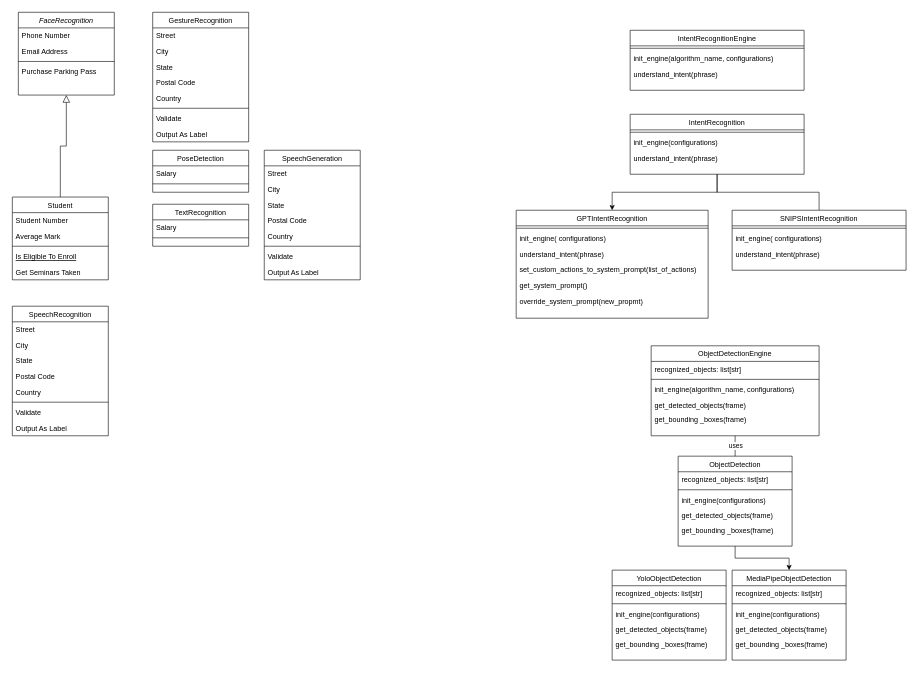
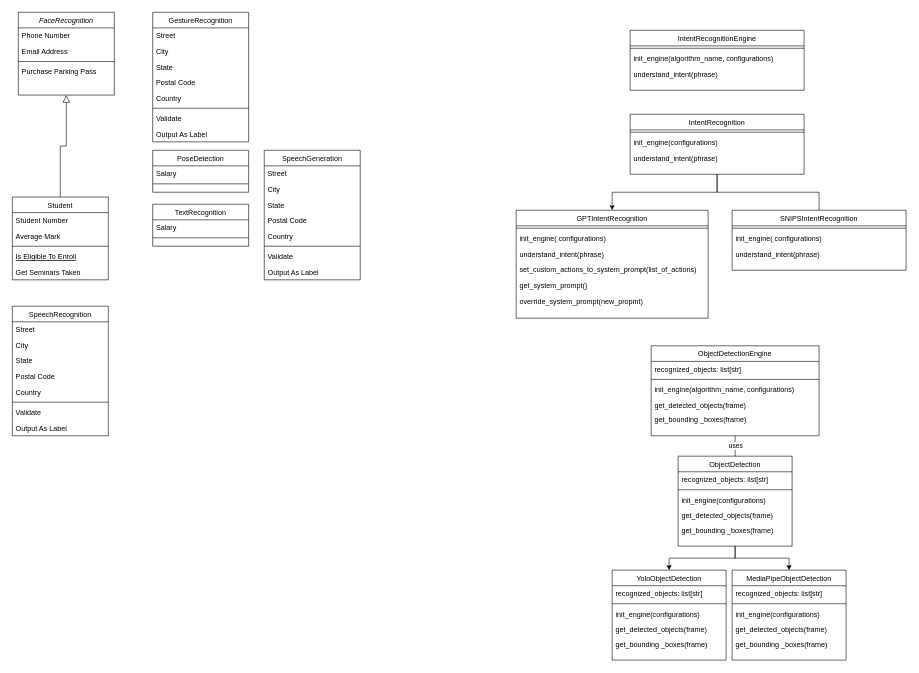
none -> (669, 560)
